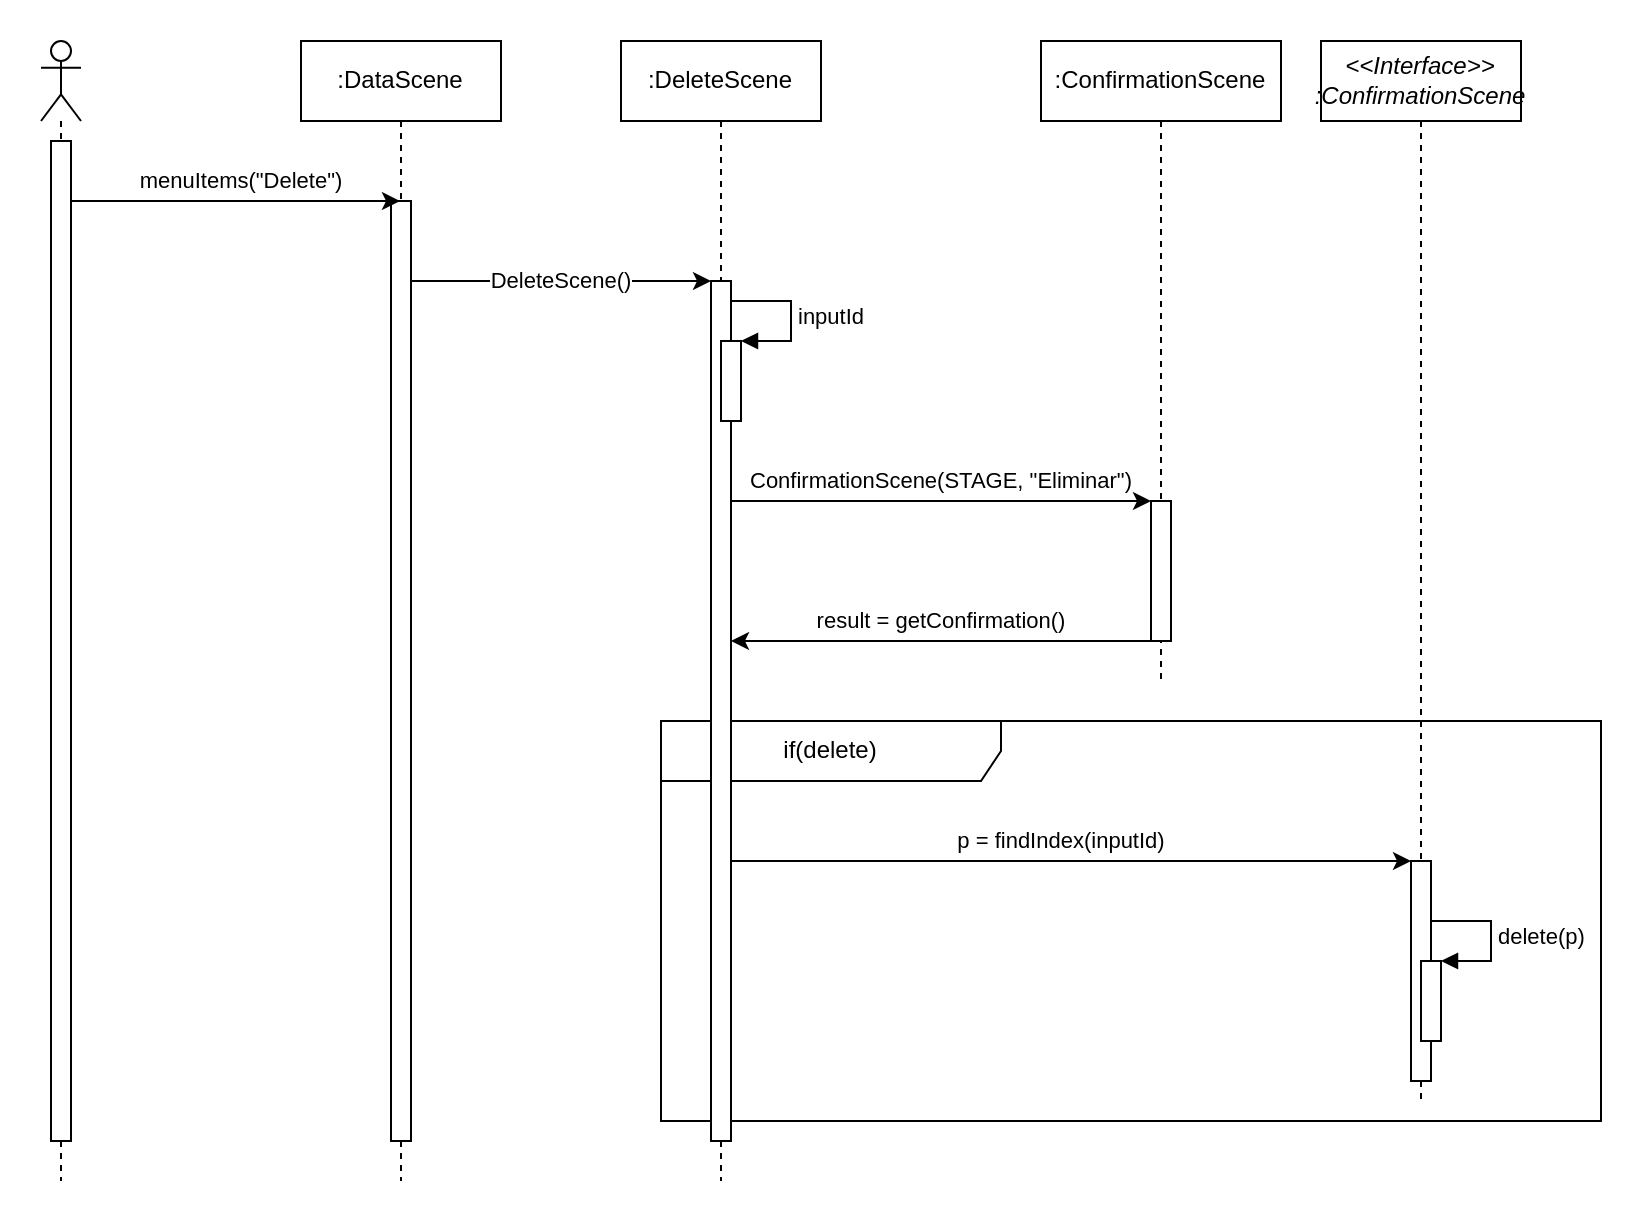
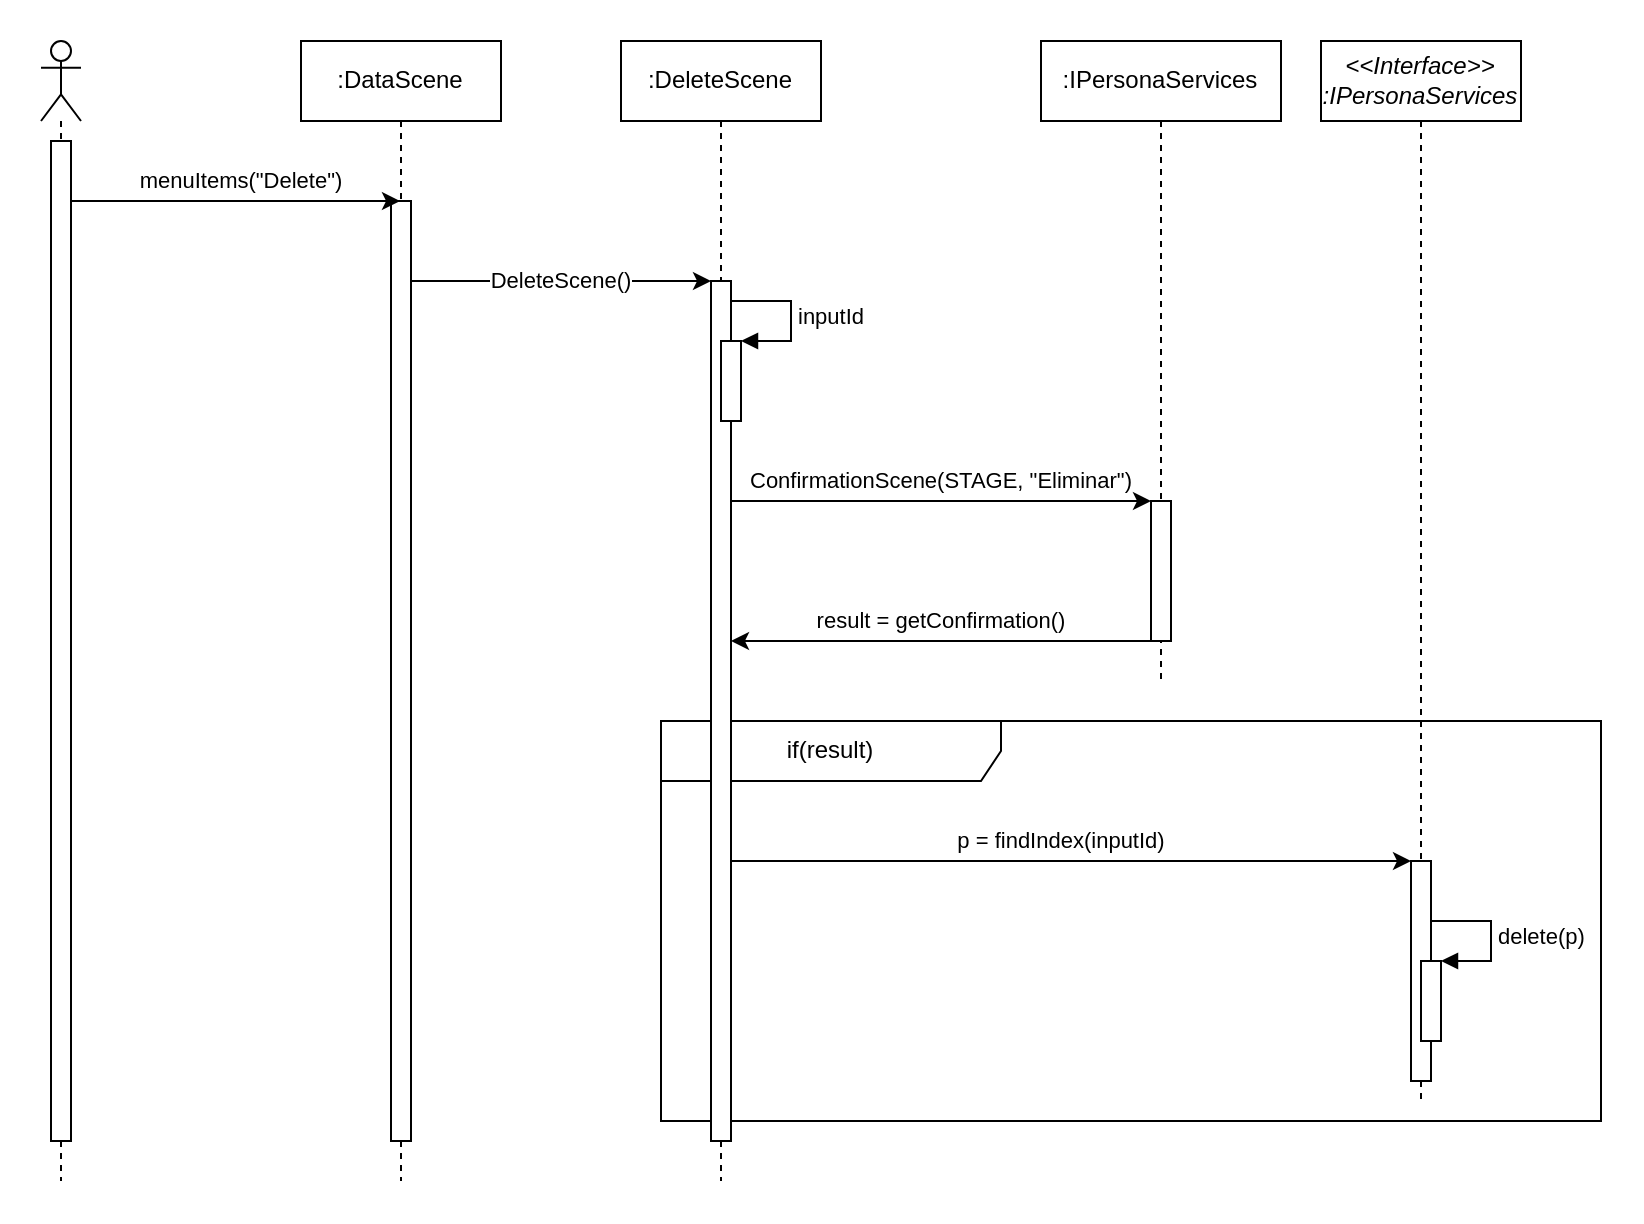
(1161, 81) -> (1161, 81)
(1421, 81) -> (1421, 81)
(831, 751) -> (831, 751)
